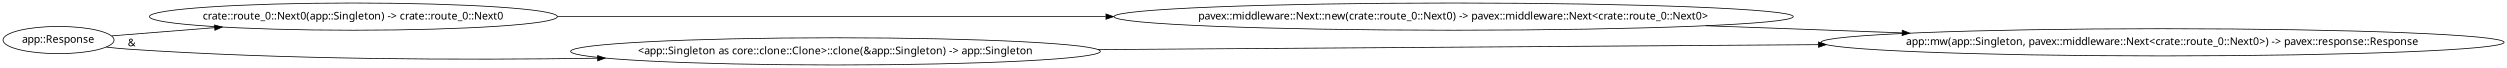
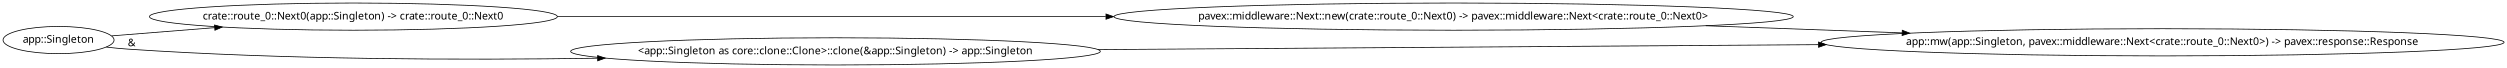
(59, 40) -> (59, 40)
